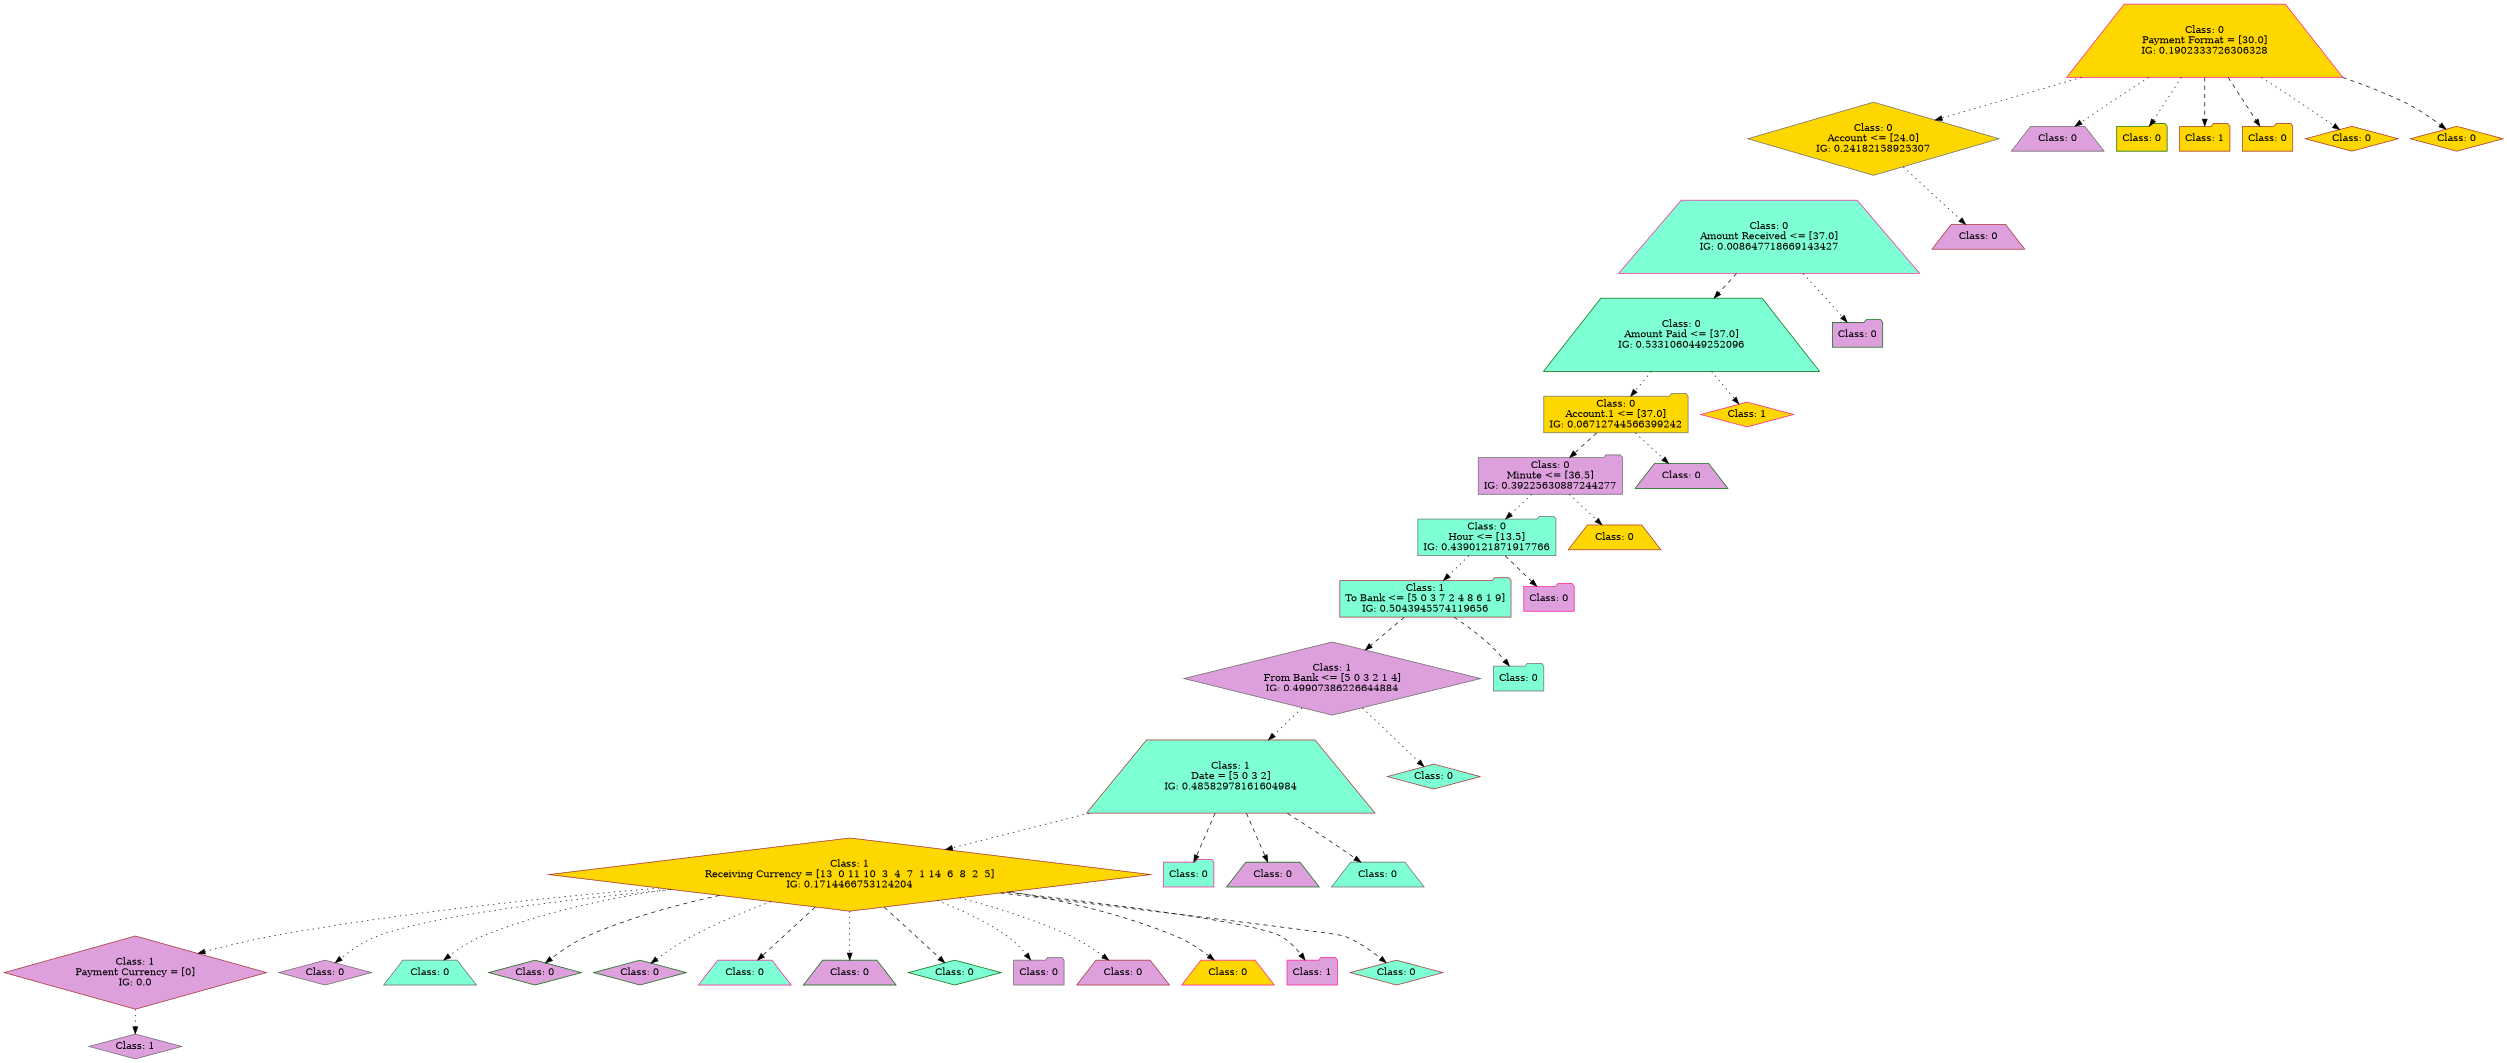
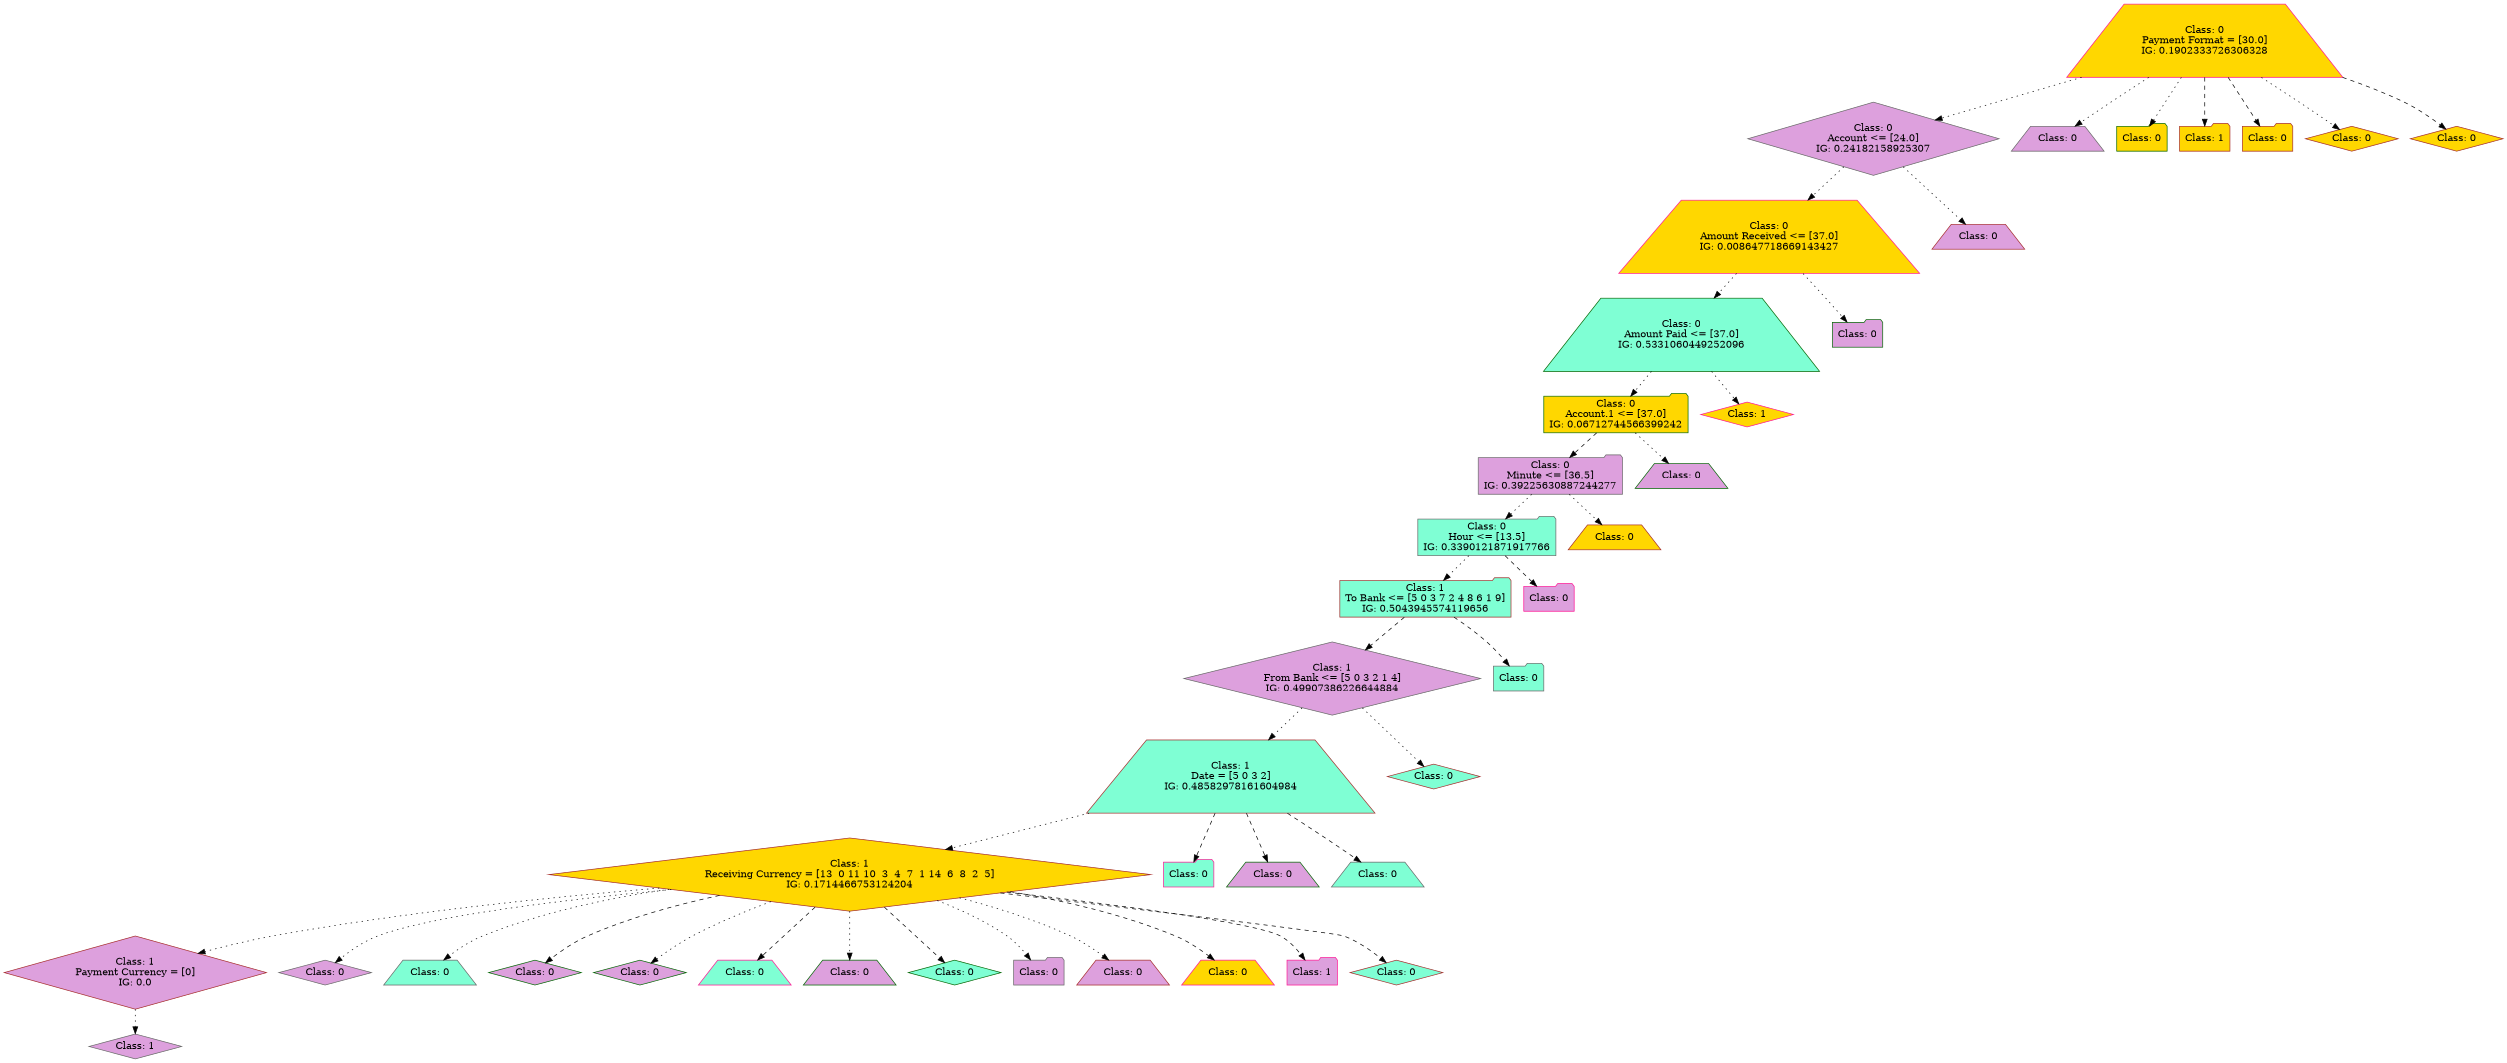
(1873, 139) -> (1873, 139)
none -> (1829, 181)
(1769, 237) -> (1769, 237)
(1728, 283) -> (1728, 283)
(1616, 415) -> (1616, 415)
(1487, 537) -> (1487, 537)
